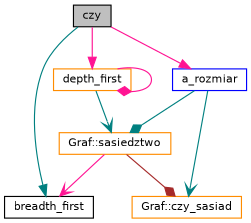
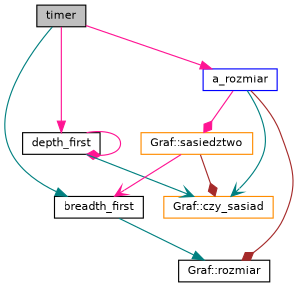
(92, 16) -> (61, 16)
(92, 80) -> (61, 144)
(102, 106) -> (135, 173)
(168, 108) -> (222, 106)
none -> (224, 271)
